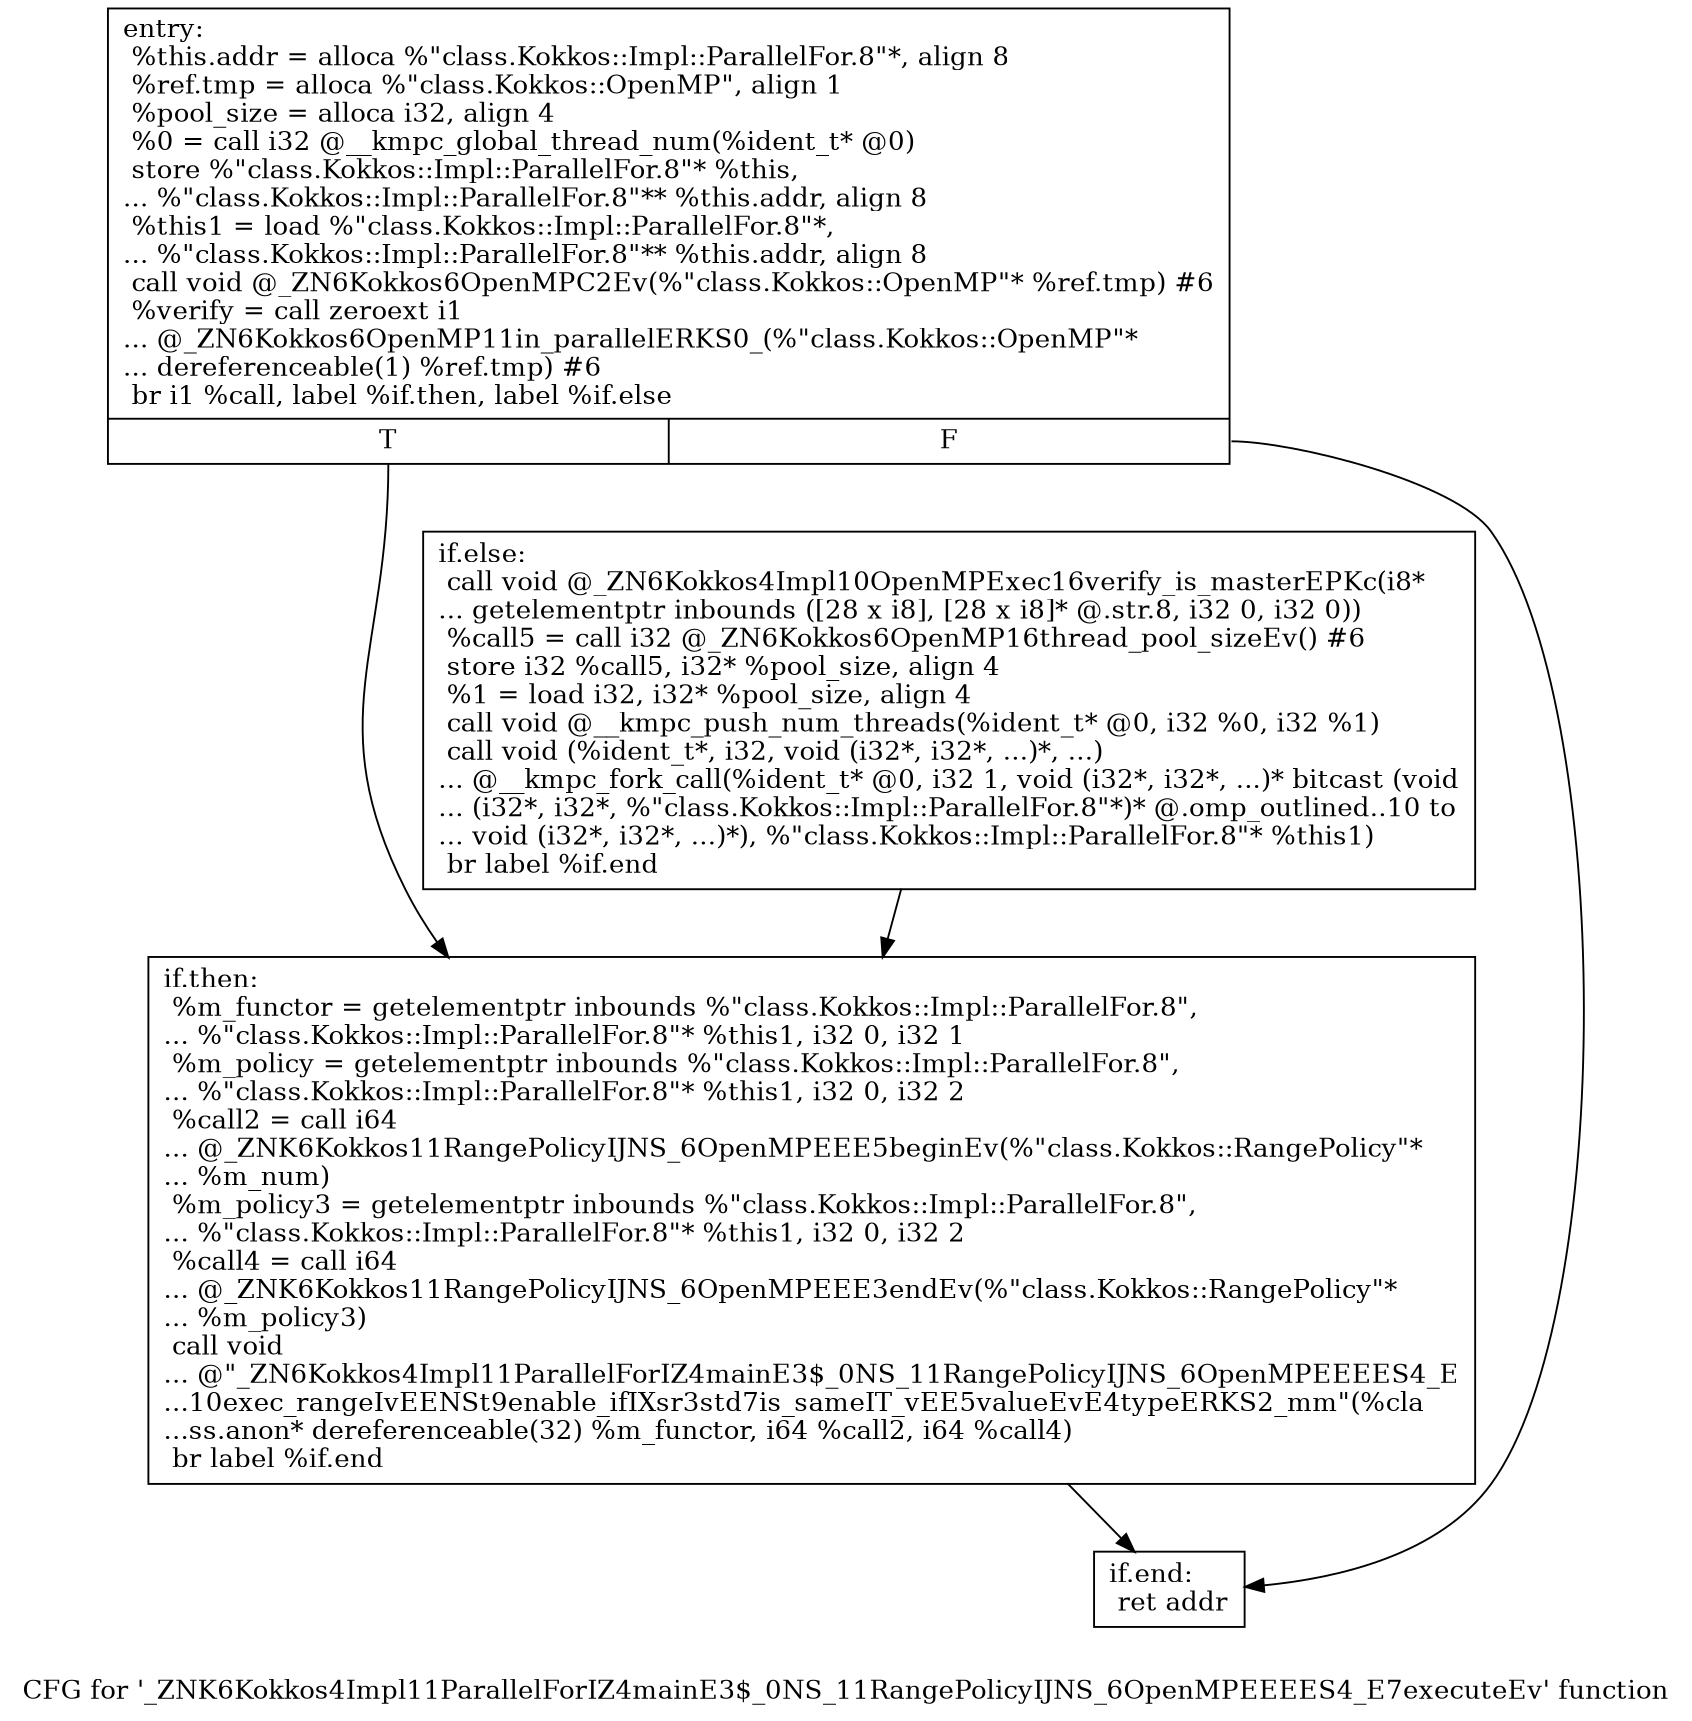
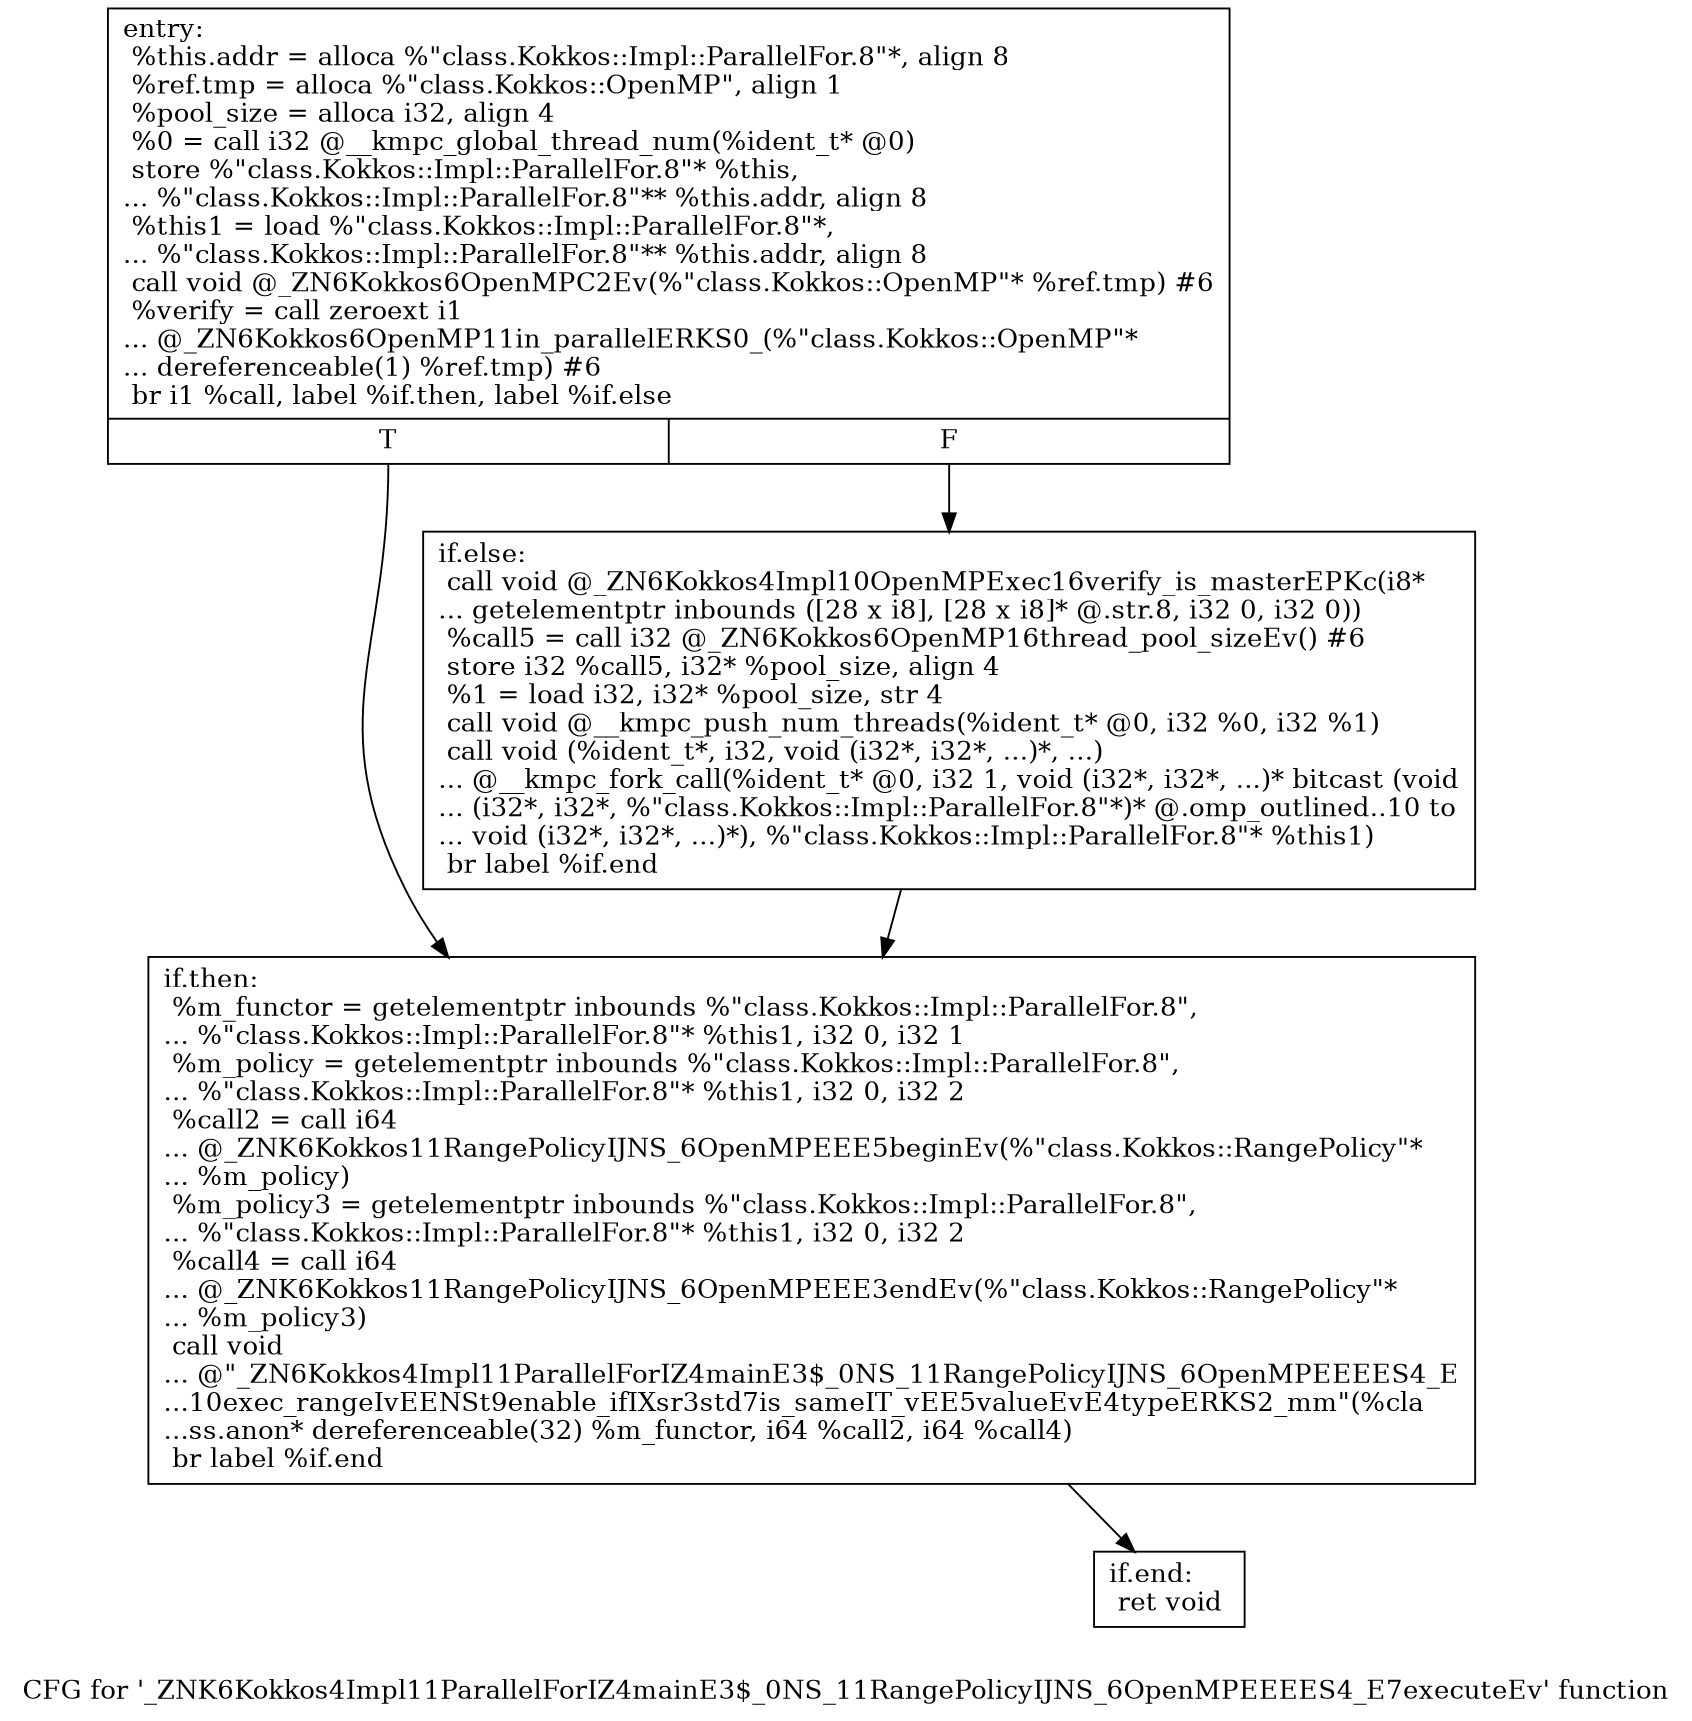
(705, 695) -> (691, 695)
(1583, 996) -> (949, 489)
(247, 1177) -> (258, 1177)
(1169, 1602) -> (1167, 1602)
